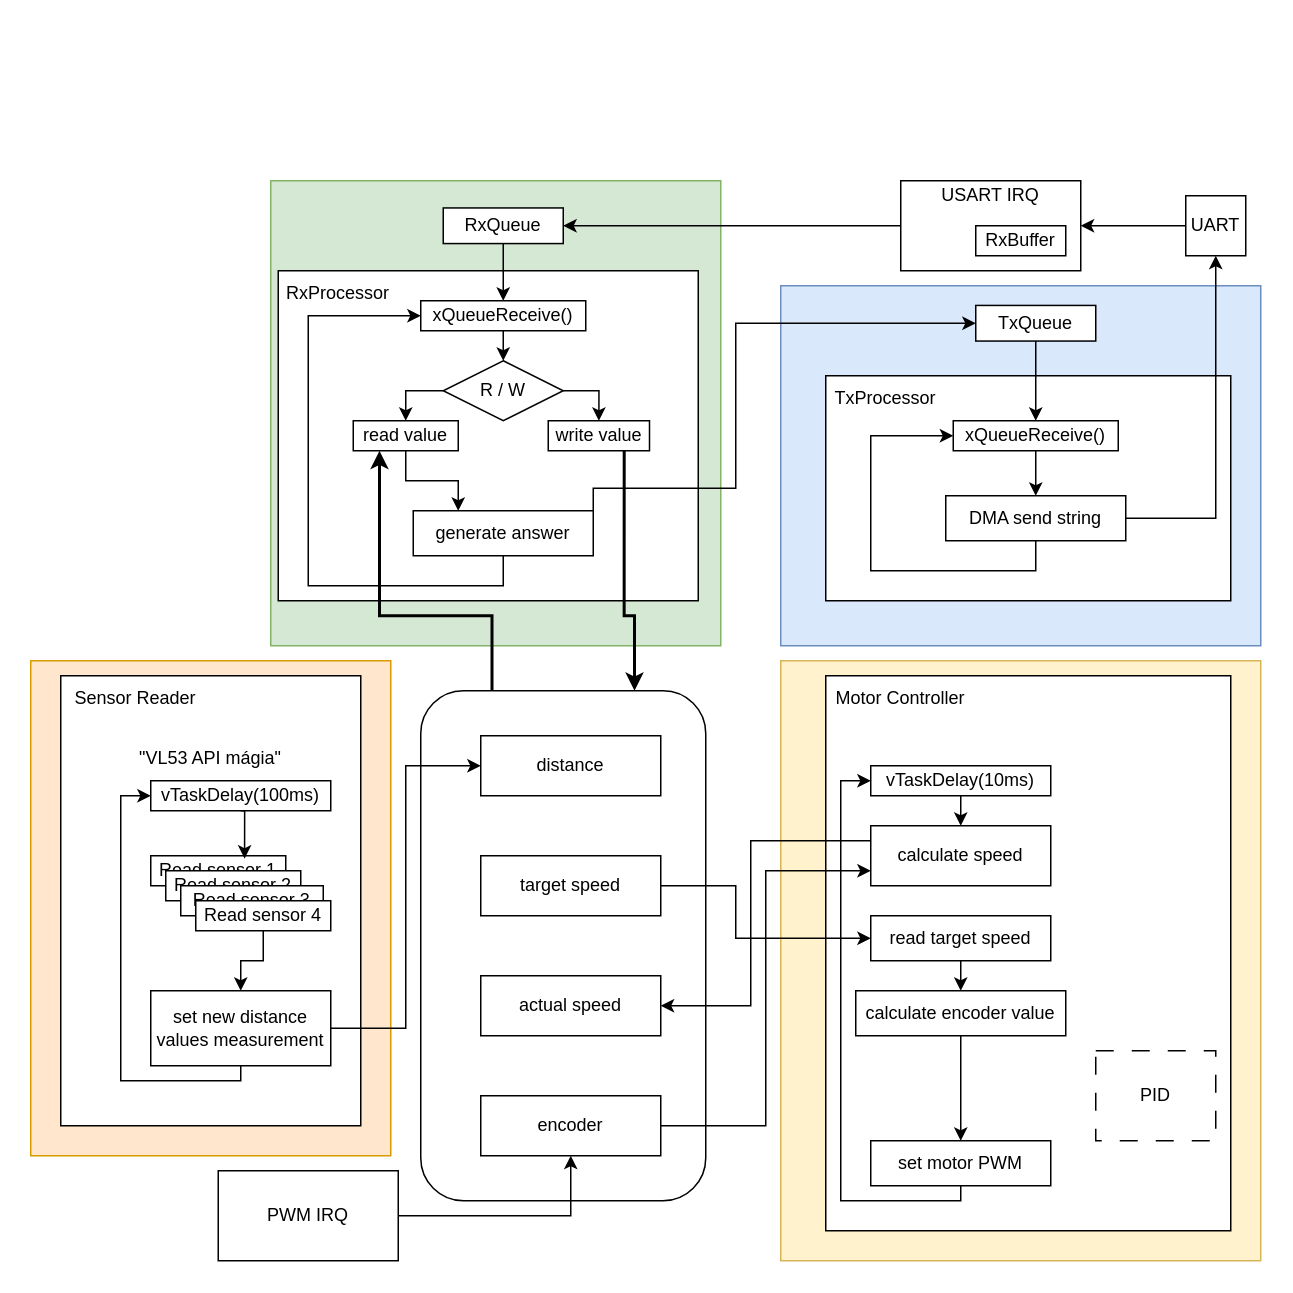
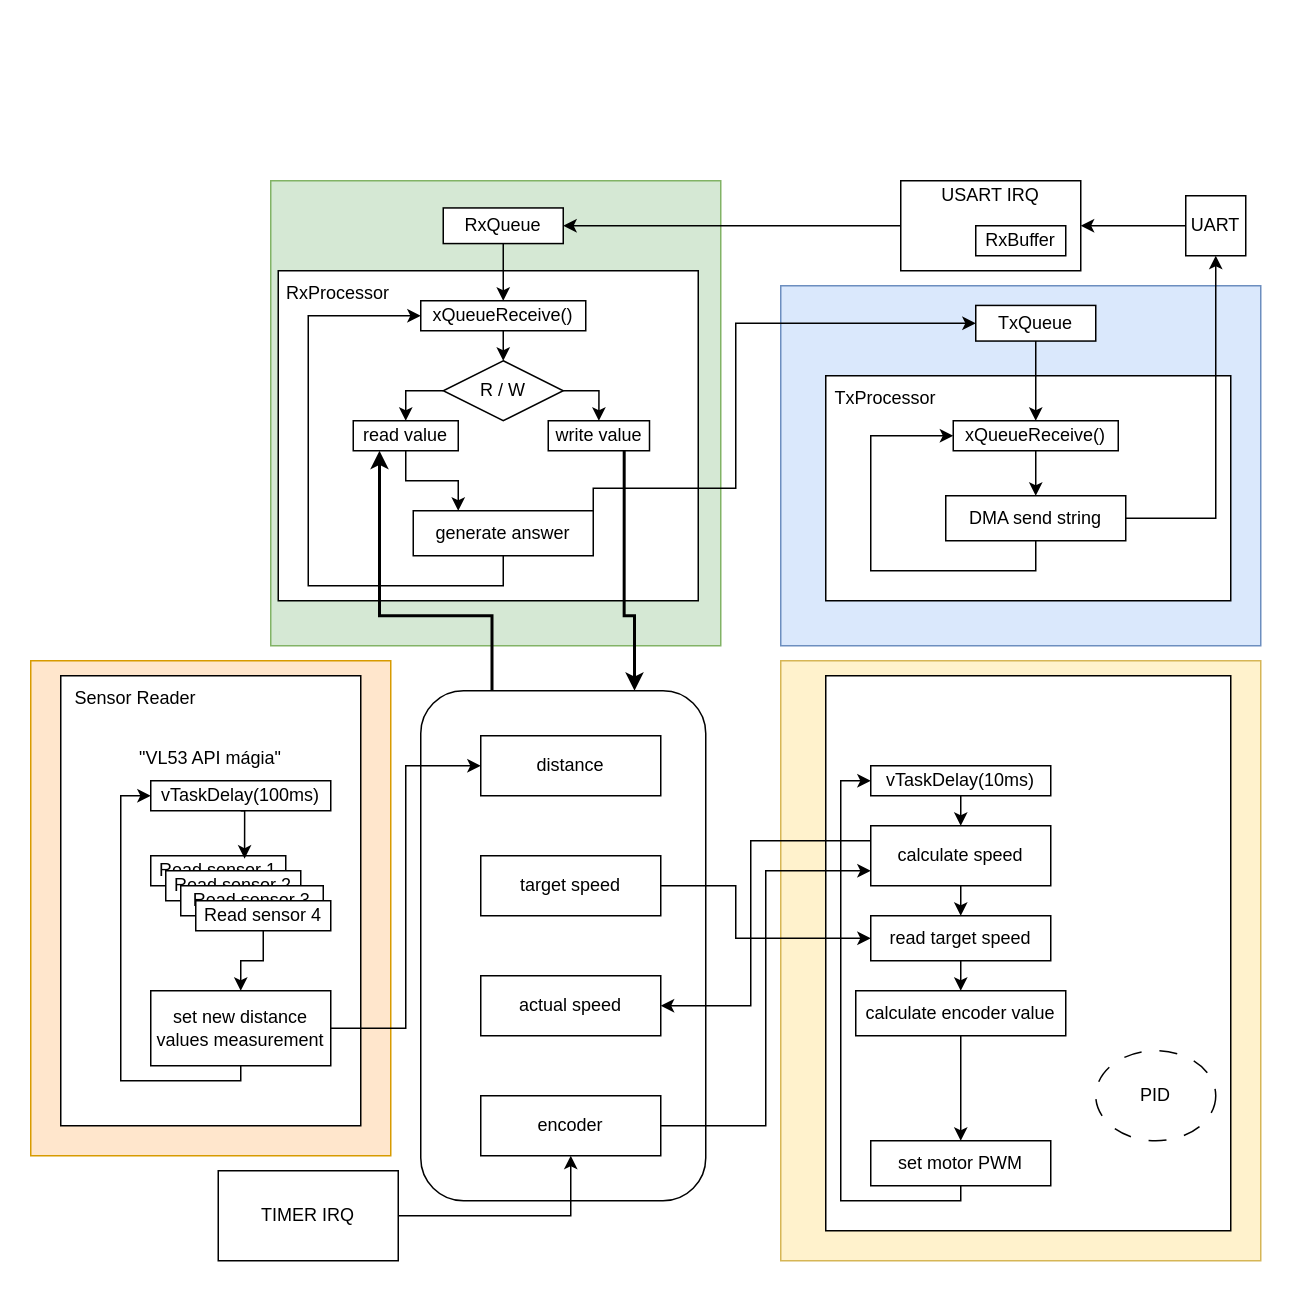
(901, 698) -> none
none -> (961, 896)
(1156, 1096) -> (1156, 1096)
(308, 1216) -> (308, 1216)
